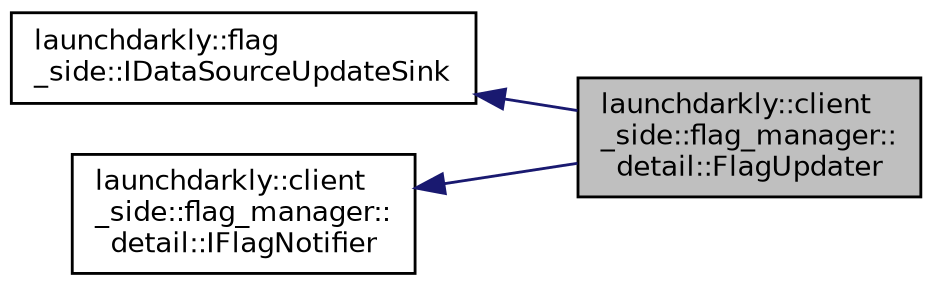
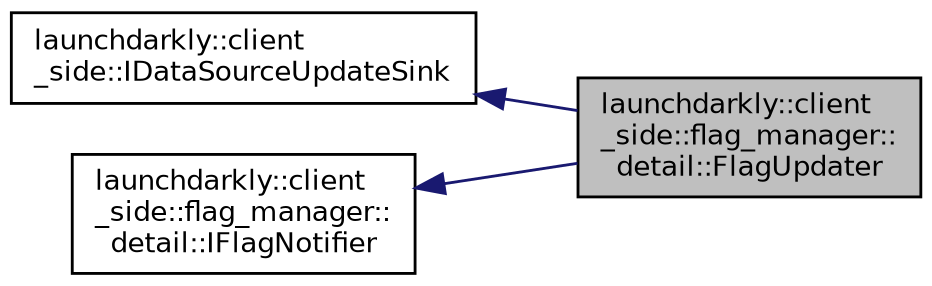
(244, 58) -> (244, 58)
